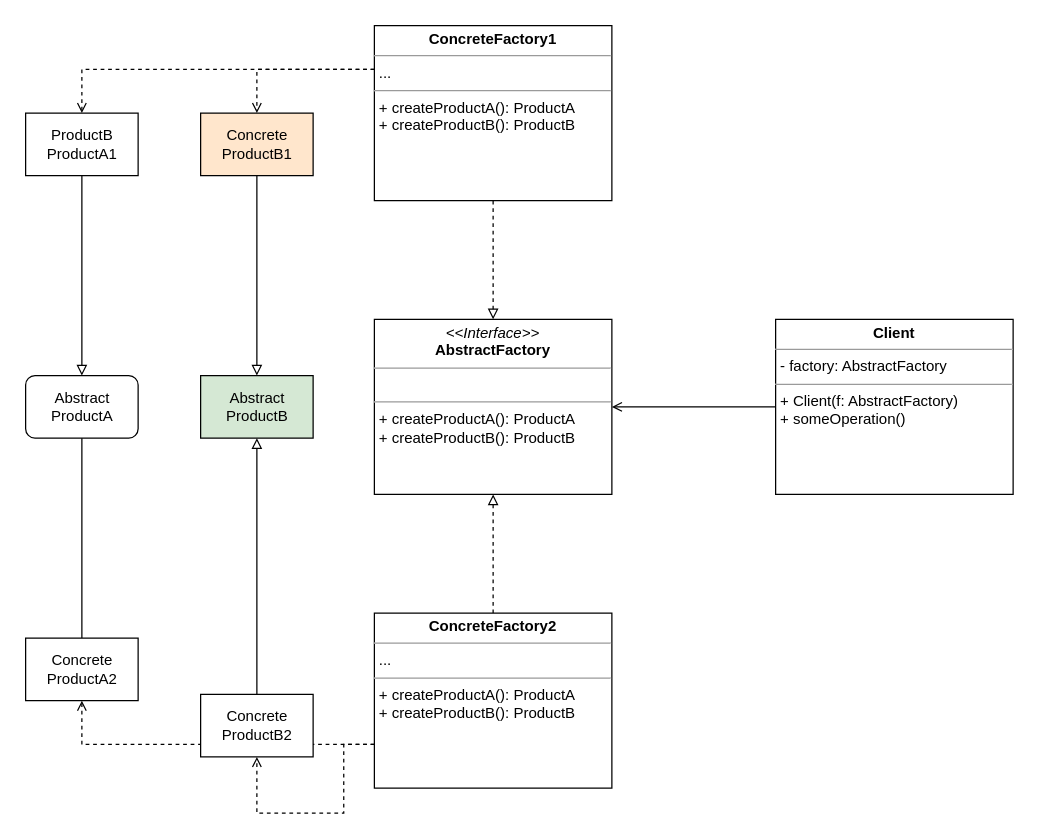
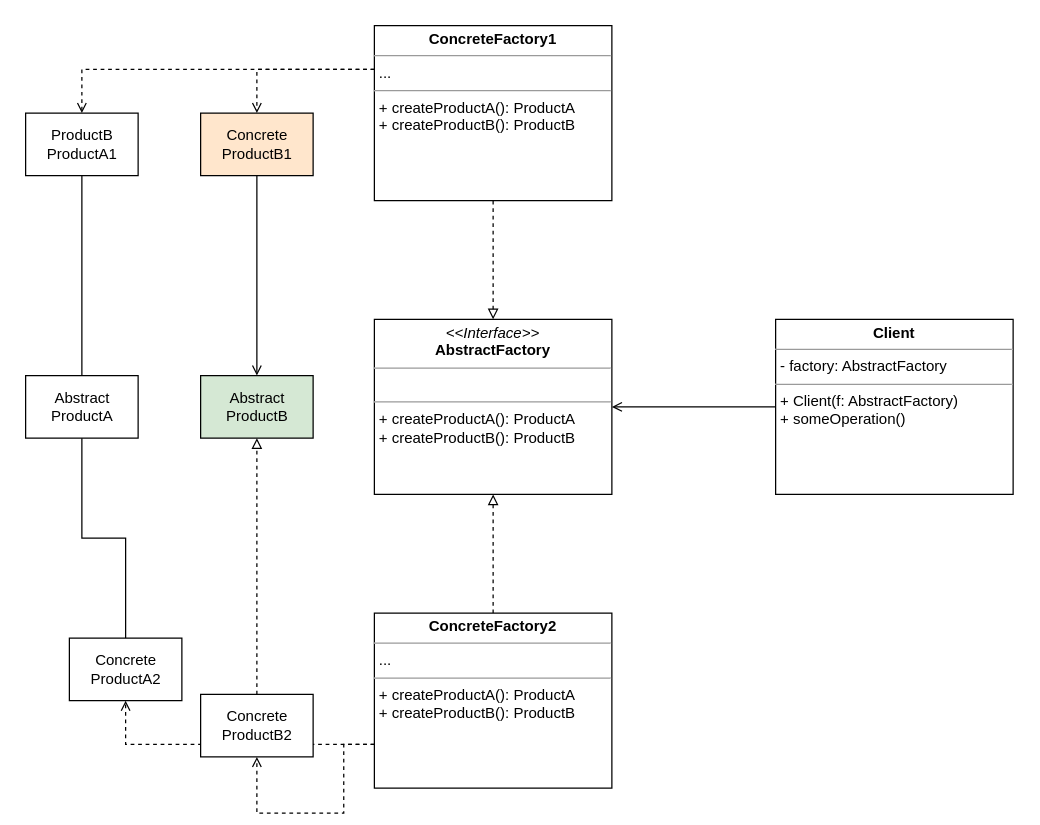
(82, 364) -> (82, 368)
(257, 364) -> (257, 368)
(82, 407) -> (82, 407)
(257, 570) -> (257, 570)
(82, 669) -> (126, 669)
